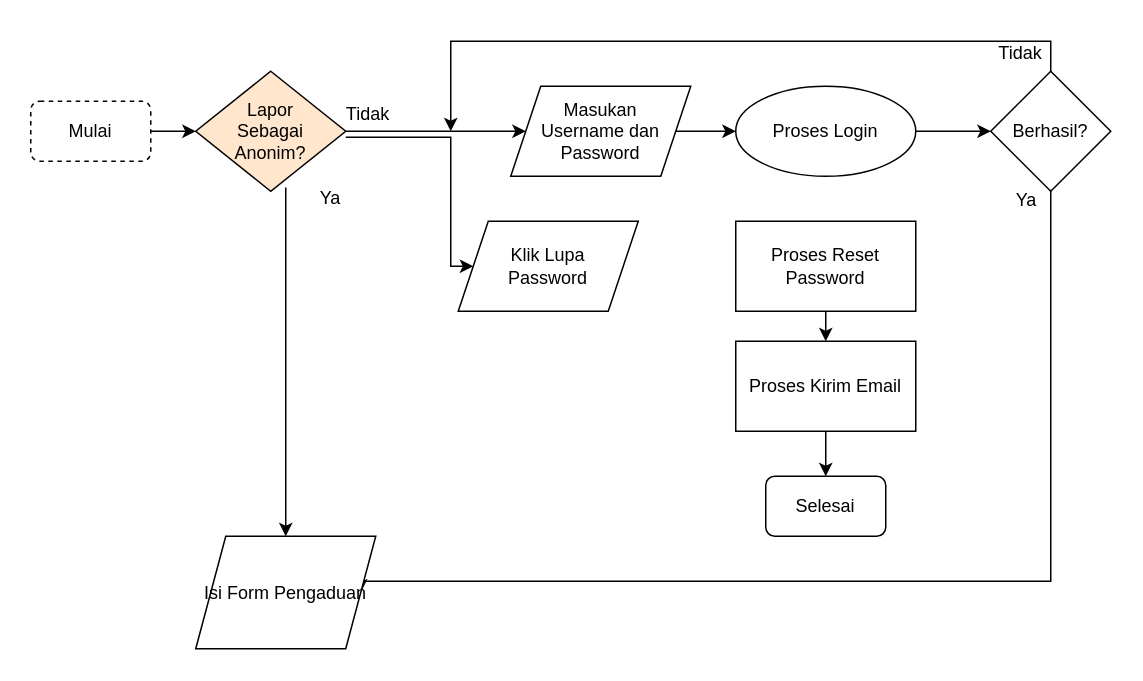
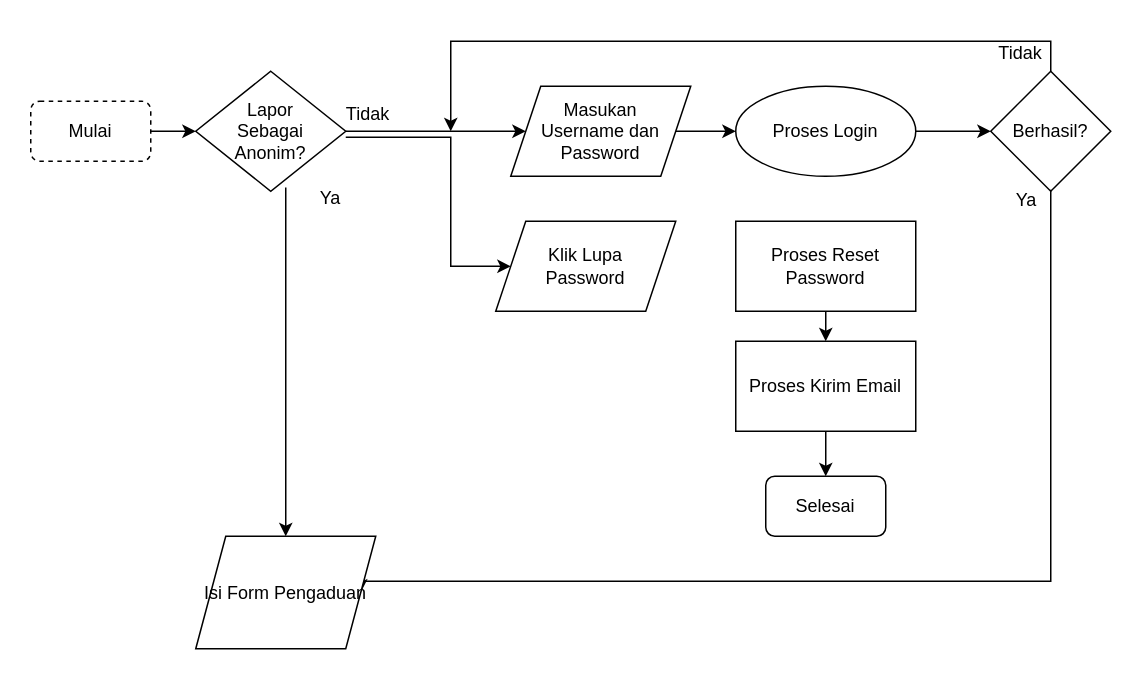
(271, 131) -> (271, 131)
(548, 266) -> (586, 266)
